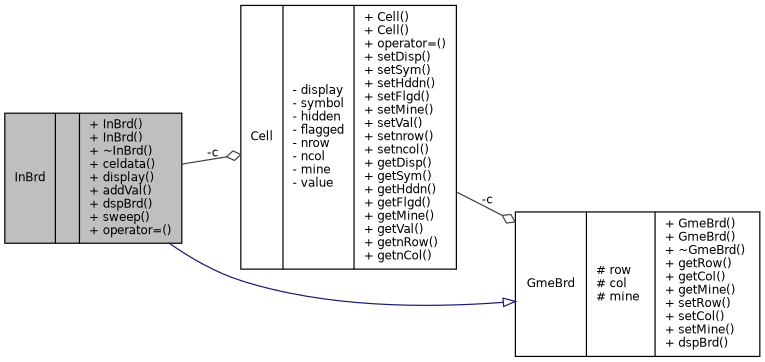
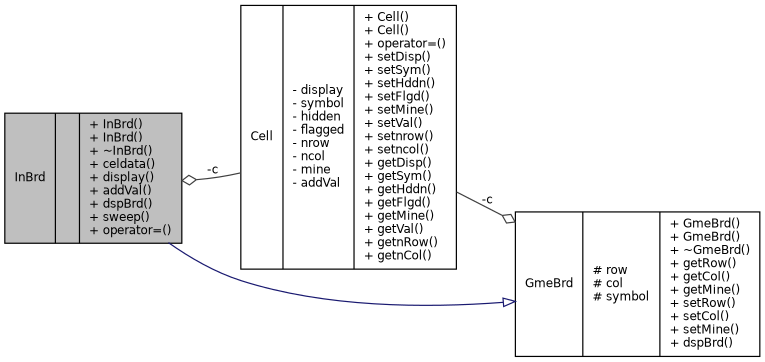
(204, 160) -> (219, 177)
(313, 183) -> (317, 183)
(618, 297) -> (621, 297)
